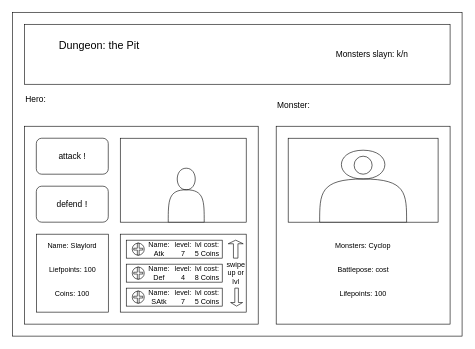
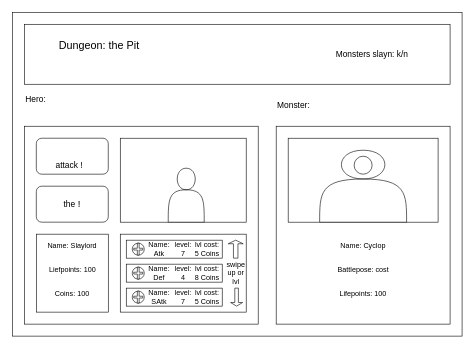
(72, 156) -> (69, 165)
(72, 204) -> (72, 204)
(363, 246) -> (363, 246)
